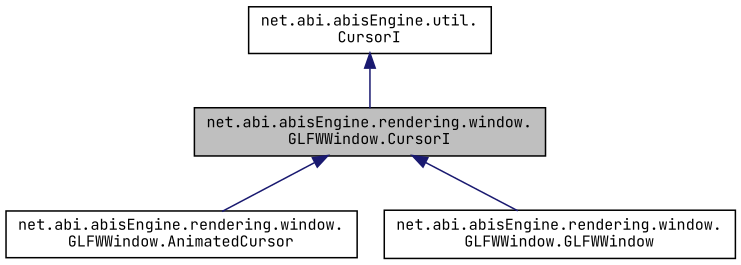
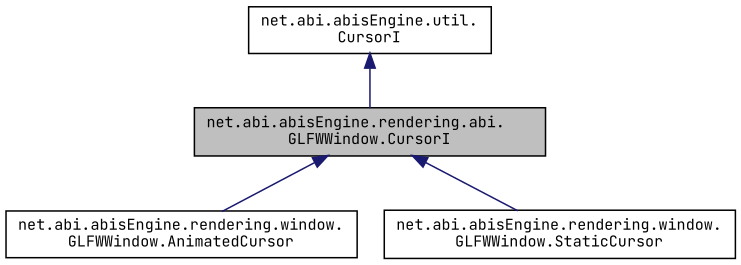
(370, 132) -> (370, 132)
(560, 234) -> (560, 234)
